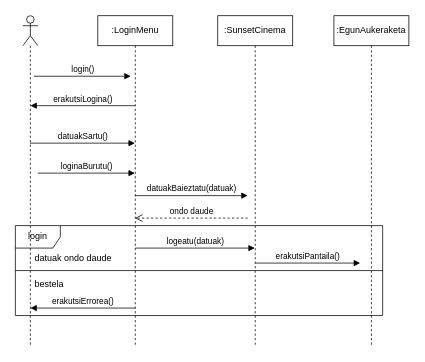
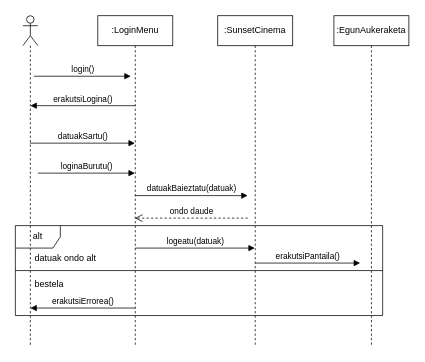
(38, 237) -> (38, 237)
(75, 258) -> (69, 258)
